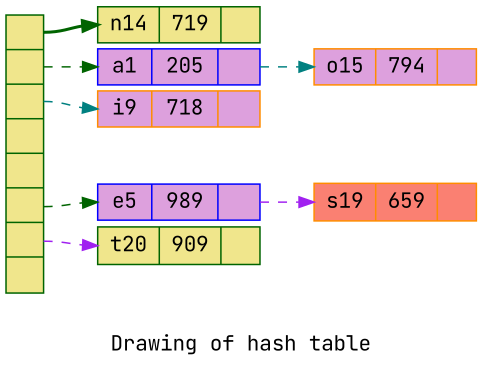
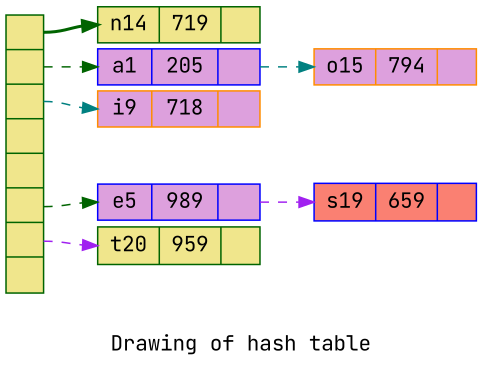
(395, 202) -> (395, 202)
(190, 245) -> (190, 245)
